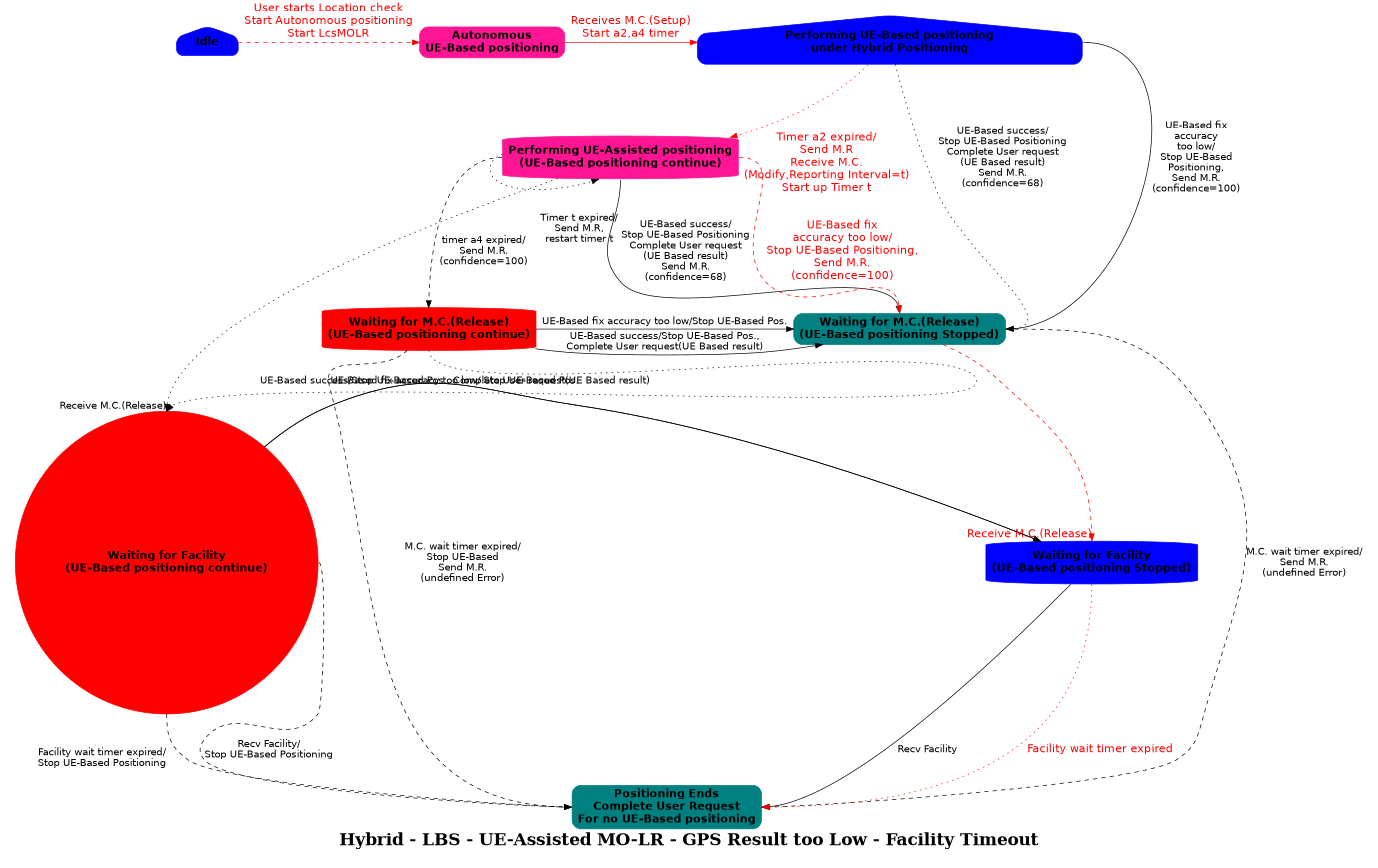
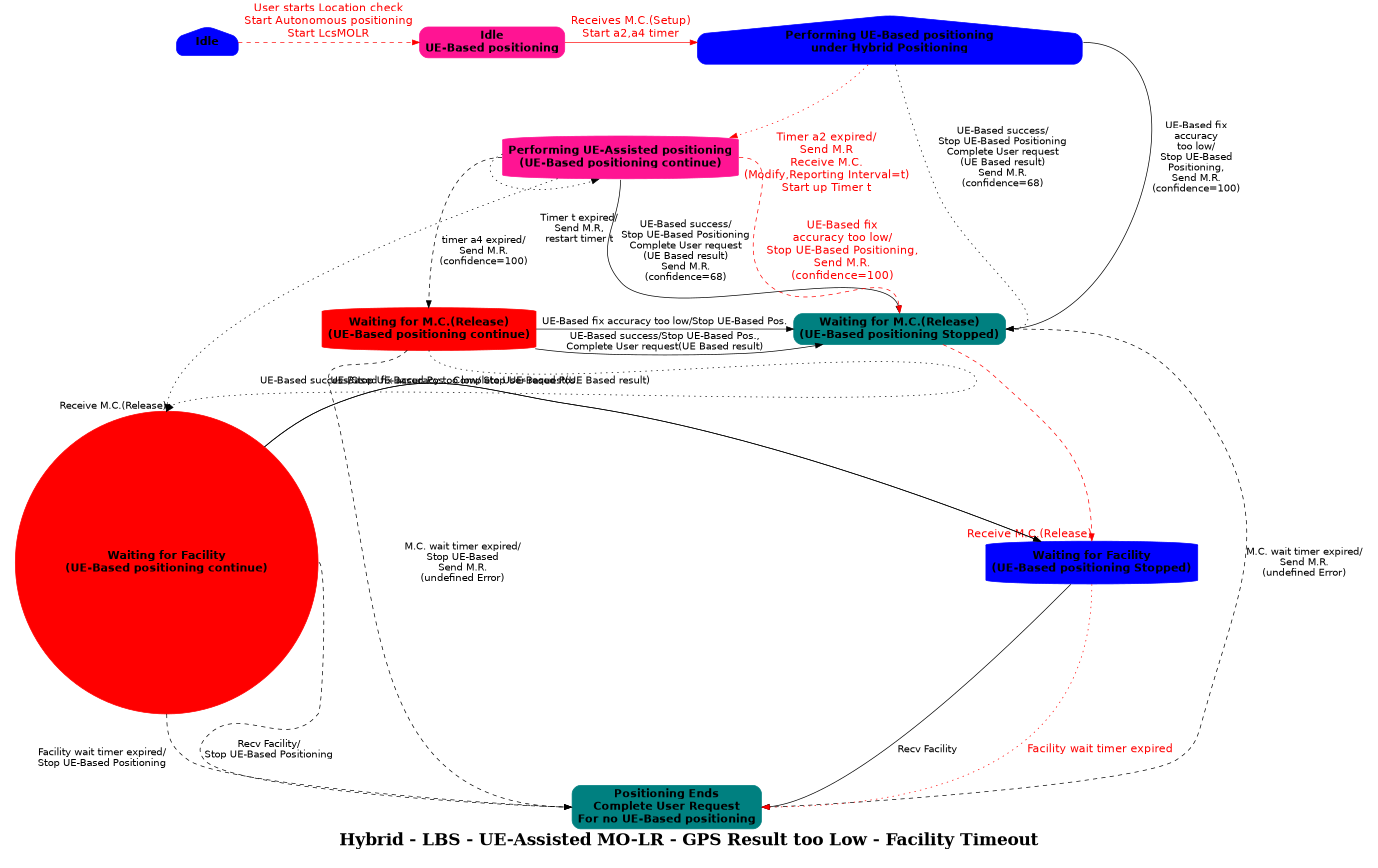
(492, 42) -> (492, 42)
